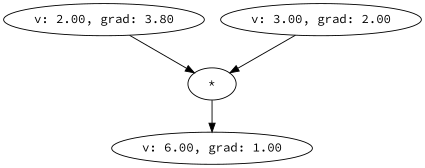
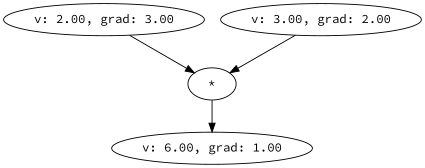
(104, 20) -> (104, 20)
